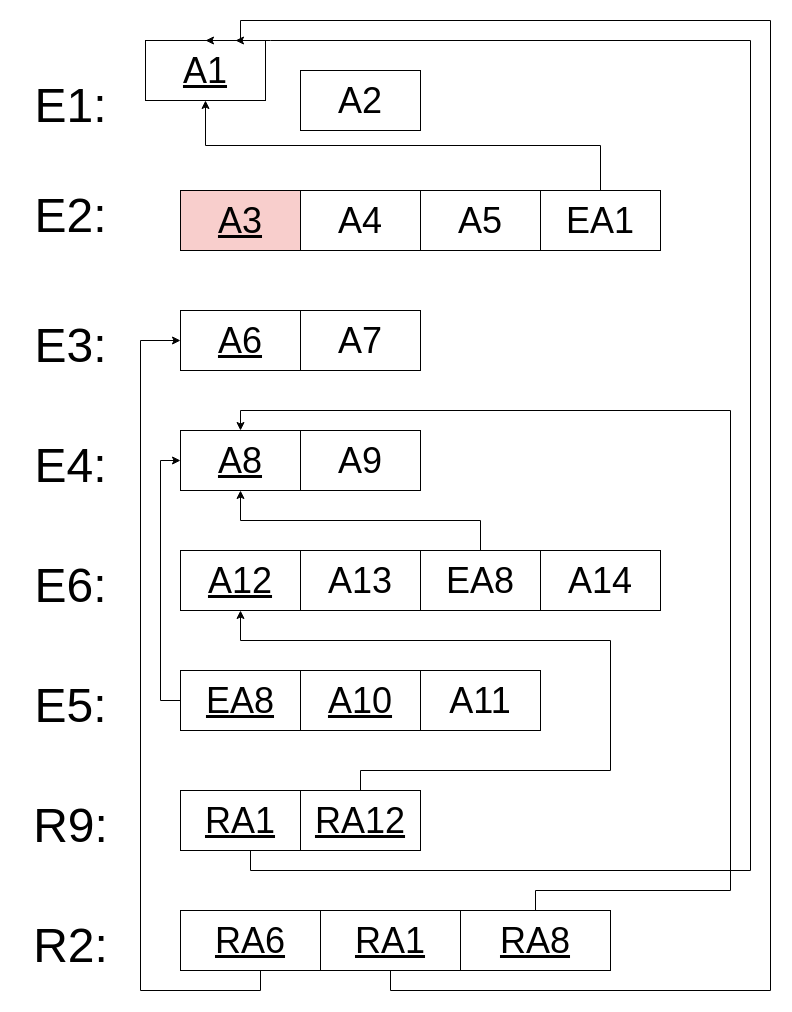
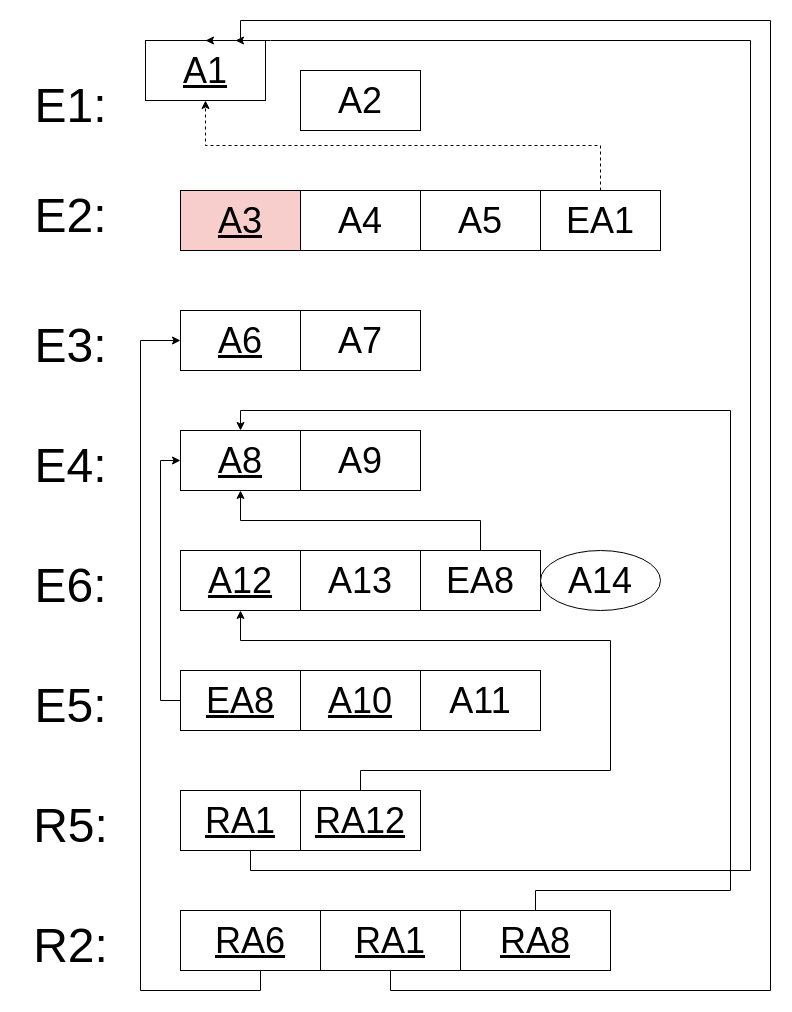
(406, 146) -> (406, 146)
(601, 581) -> (601, 581)
(71, 826) -> (71, 826)
